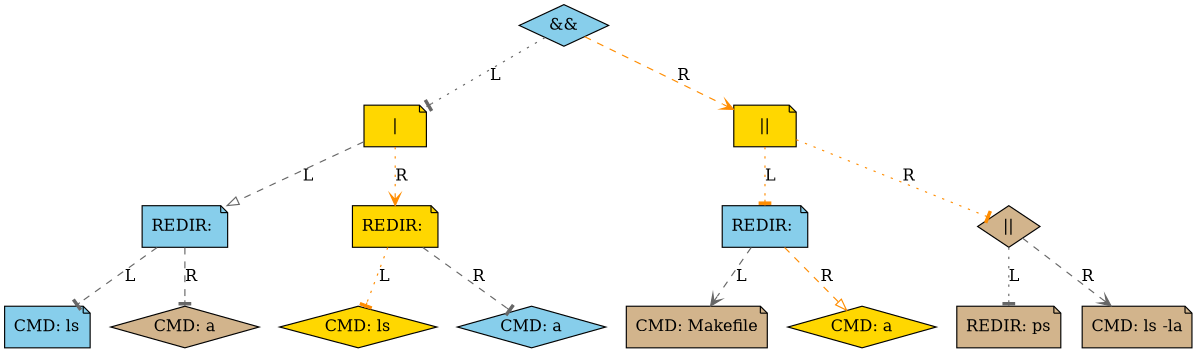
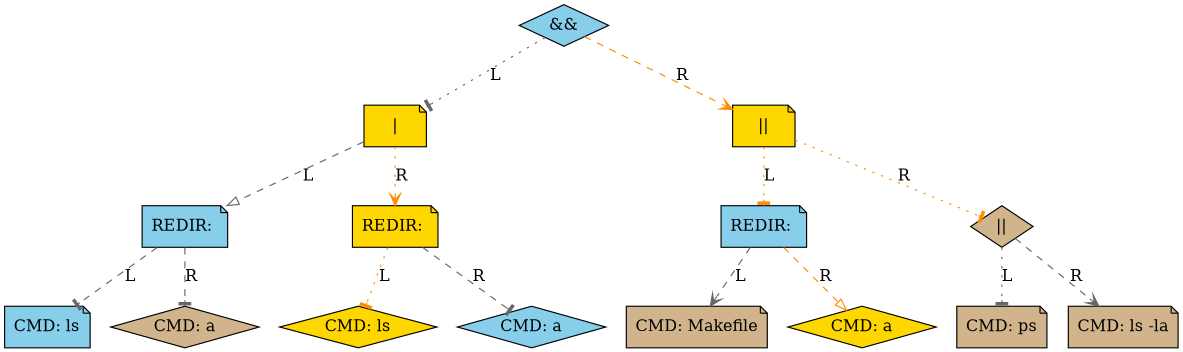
(1009, 327) -> (1002, 327)
